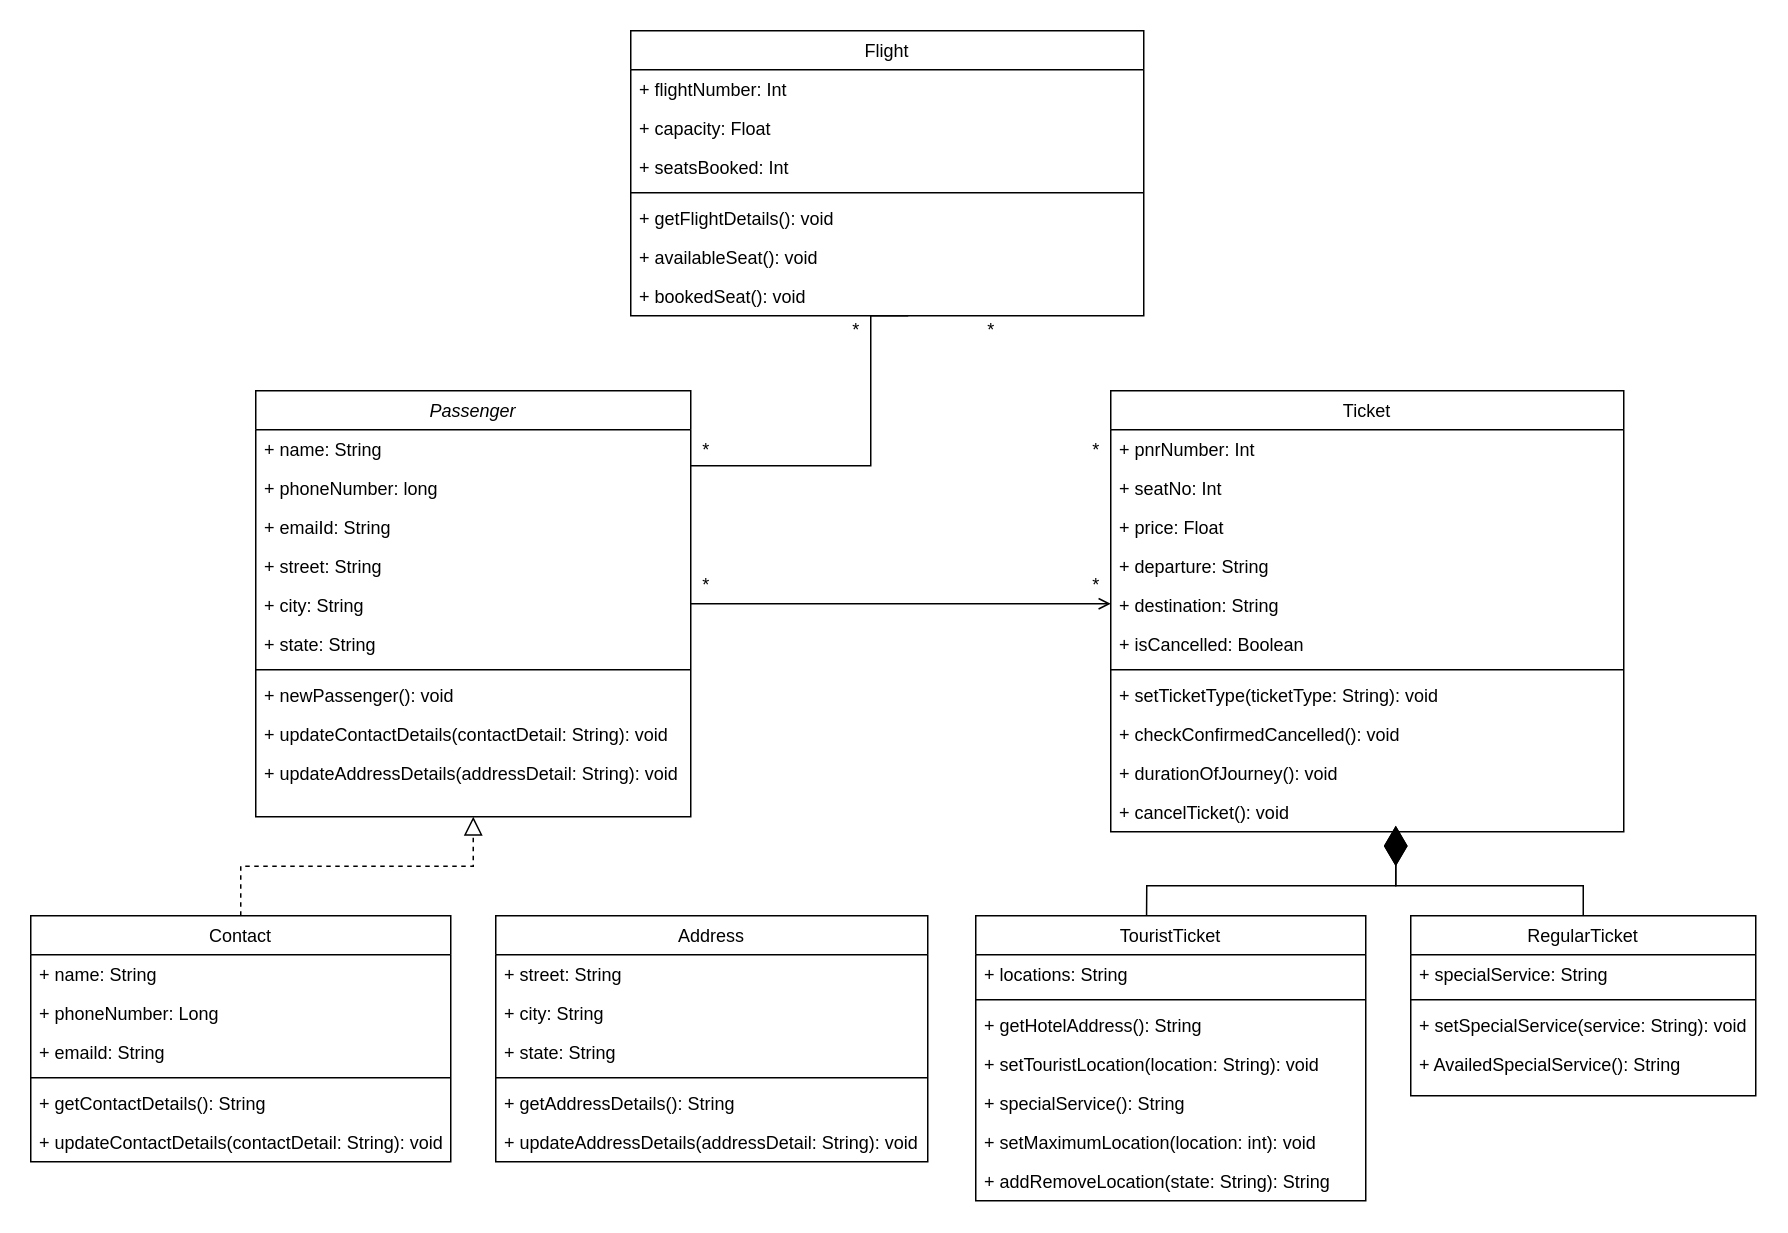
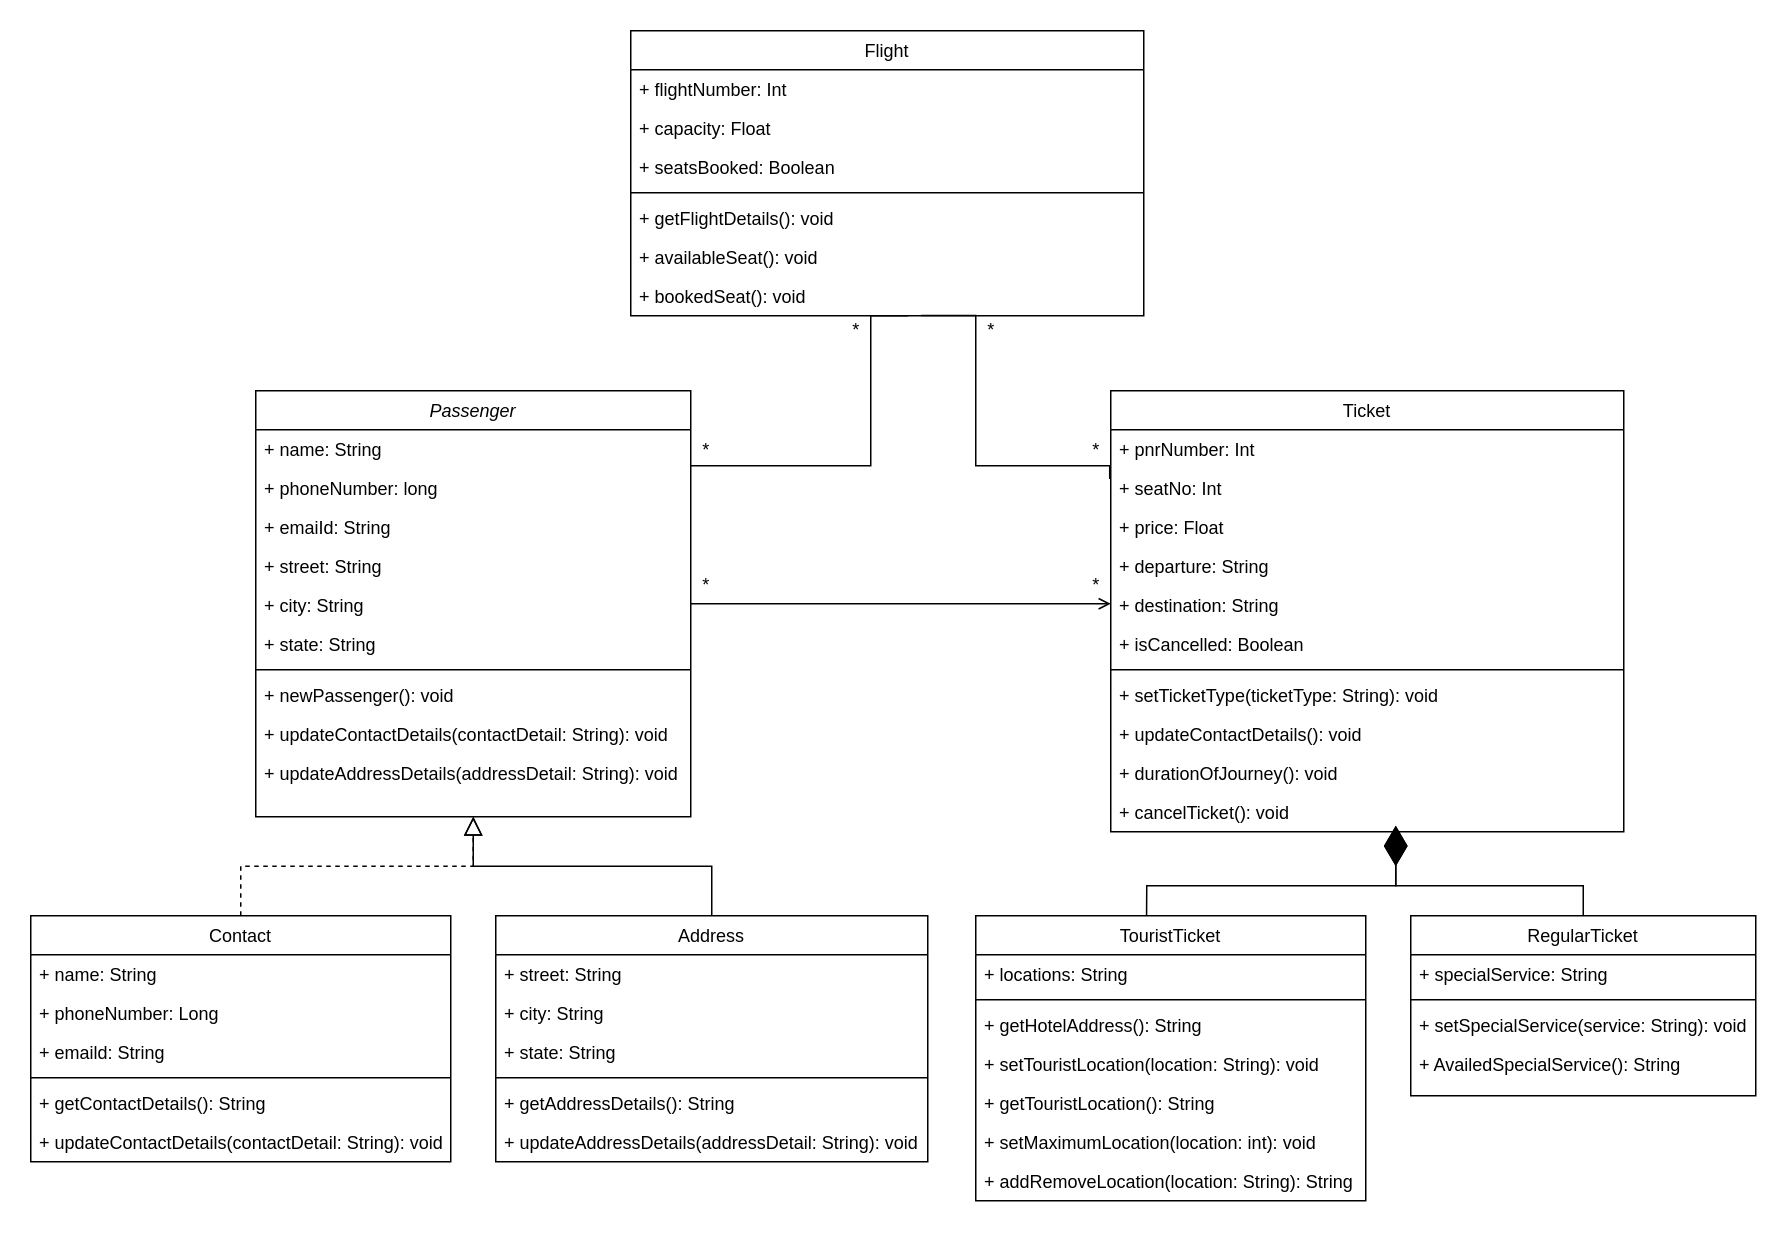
(723, 168) -> (741, 168)
none -> (976, 458)
(1269, 735) -> (1256, 735)
none -> (619, 866)
(1099, 1104) -> (1121, 1104)
(1177, 1182) -> (1187, 1182)
